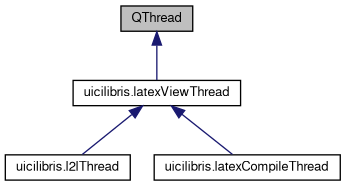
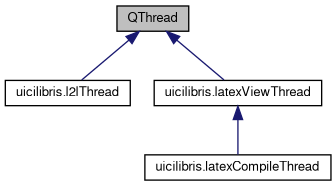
(107, 134) -> (105, 60)
